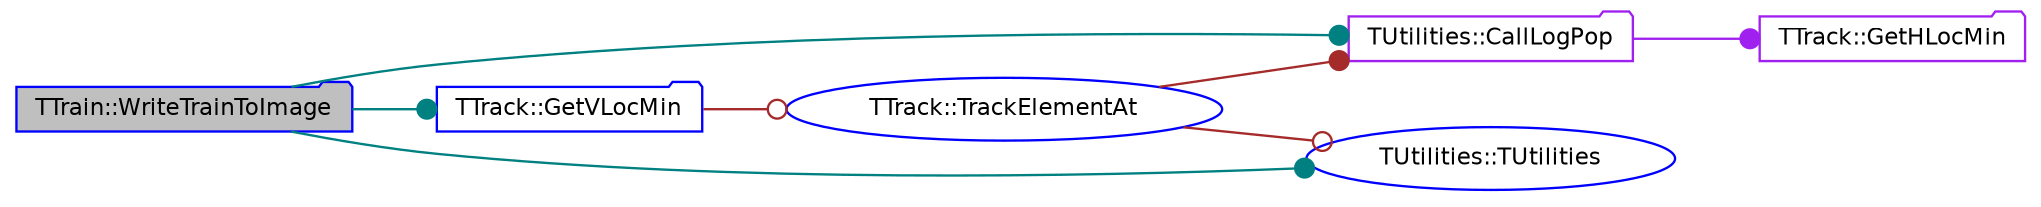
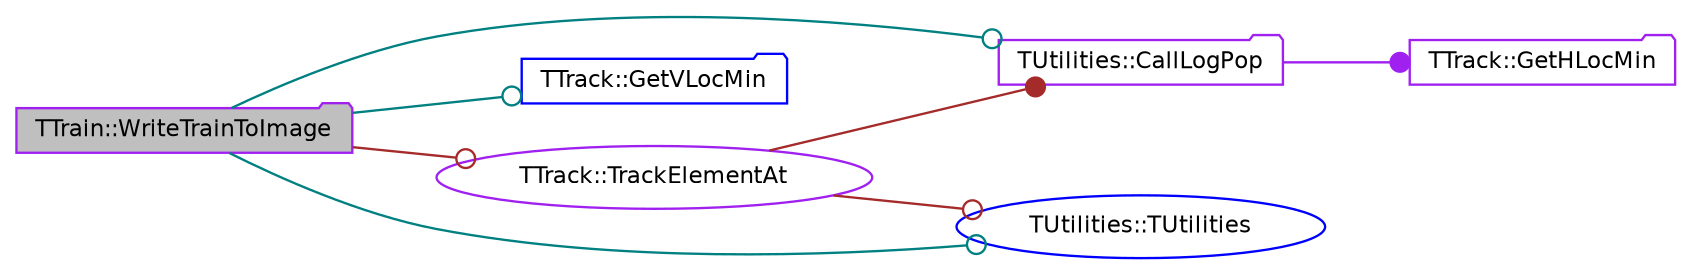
(809, 40) -> (601, 19)
(184, 109) -> (184, 130)
(385, 109) -> (428, 105)
(735, 109) -> (404, 152)
(1004, 109) -> (654, 177)
(792, 174) -> (591, 249)
